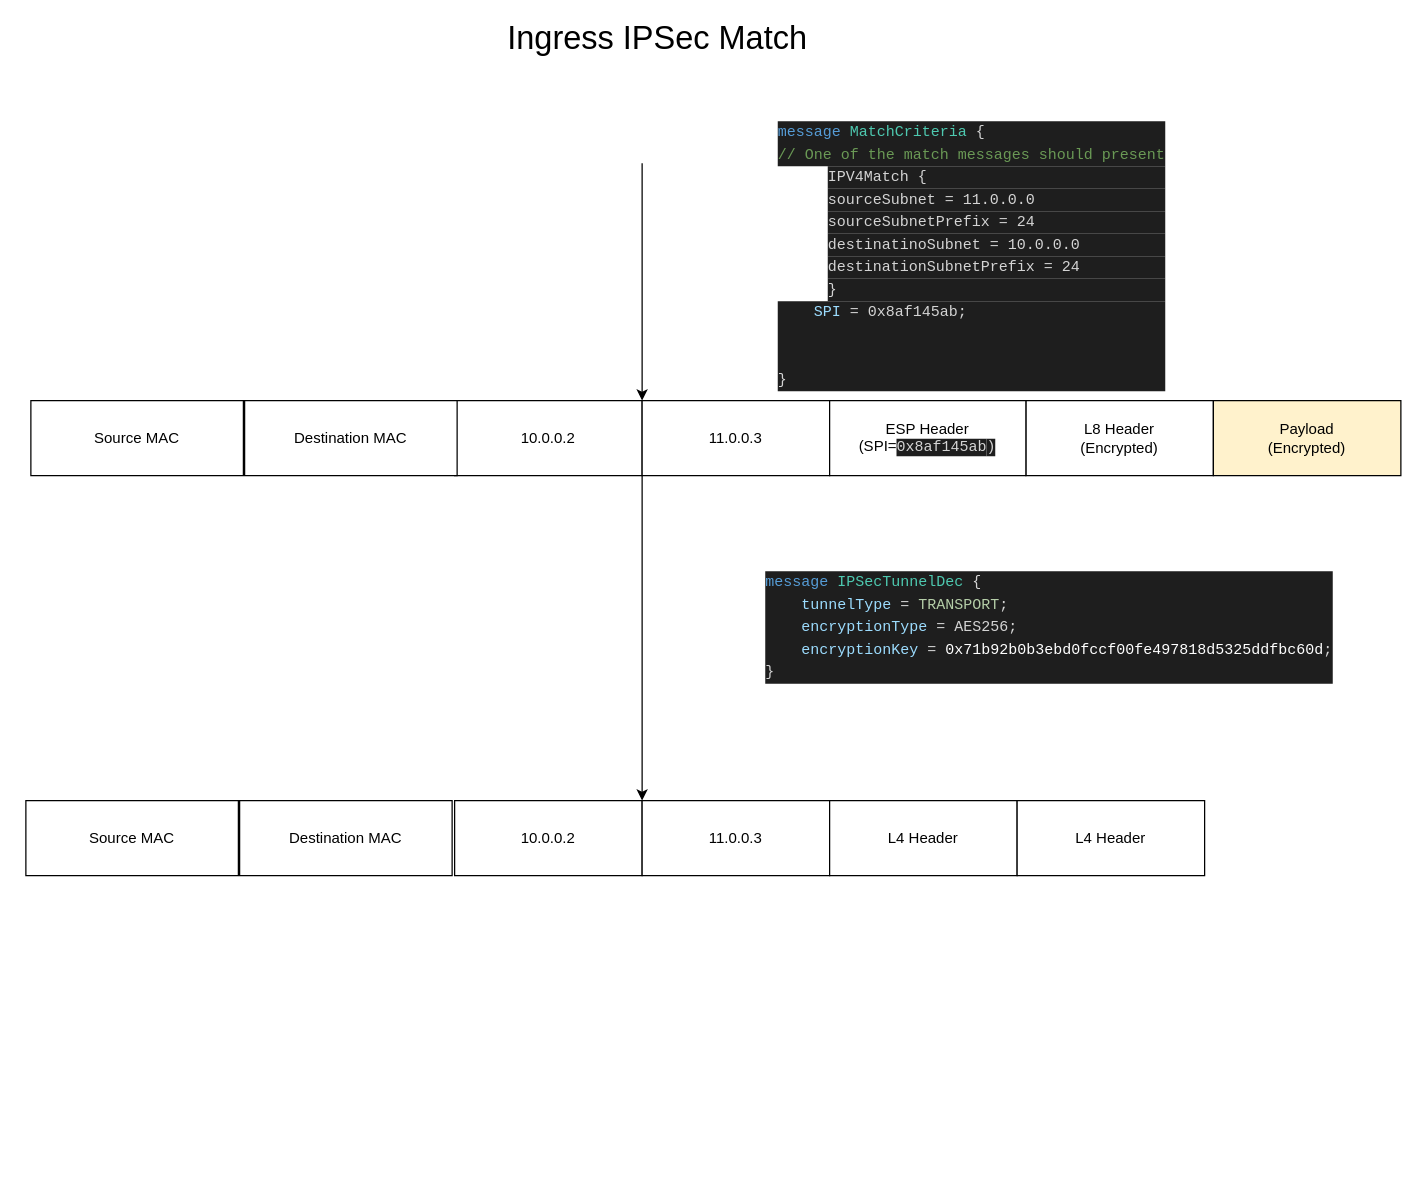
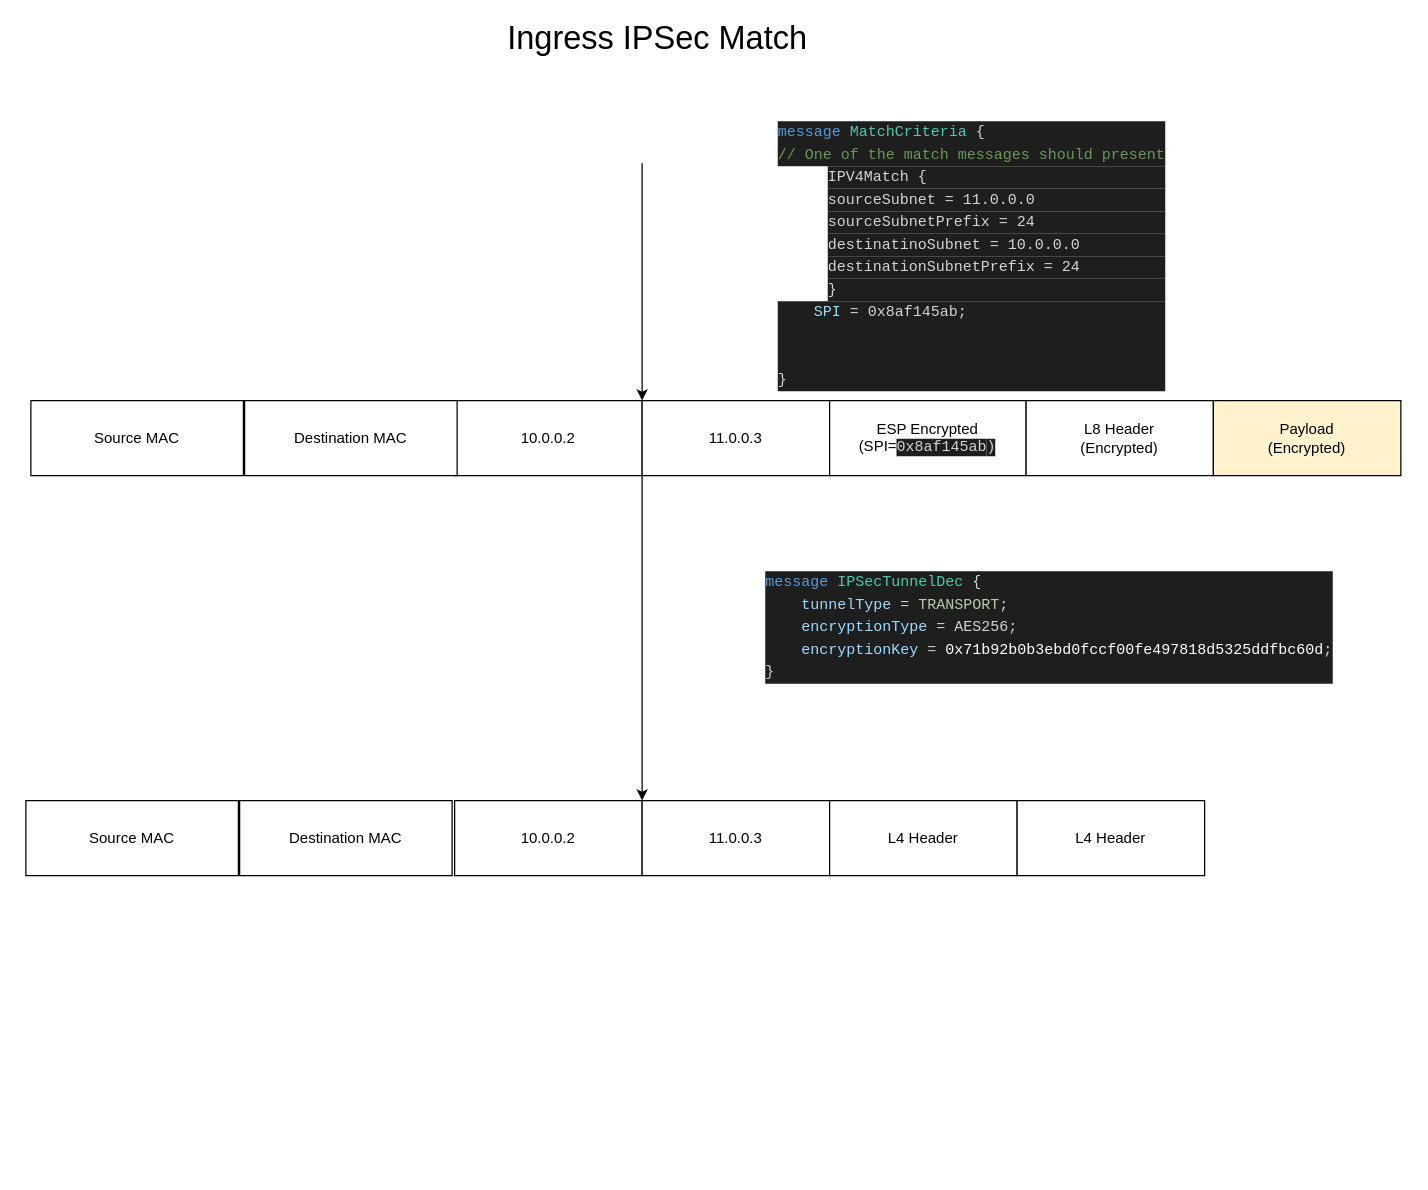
(928, 438) -> (928, 438)
